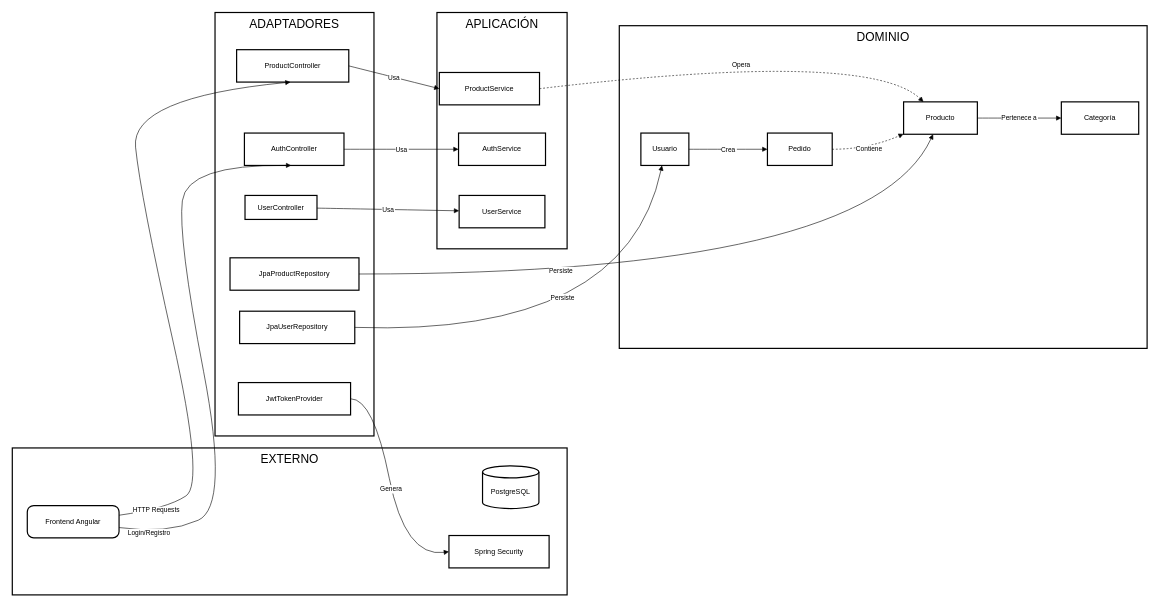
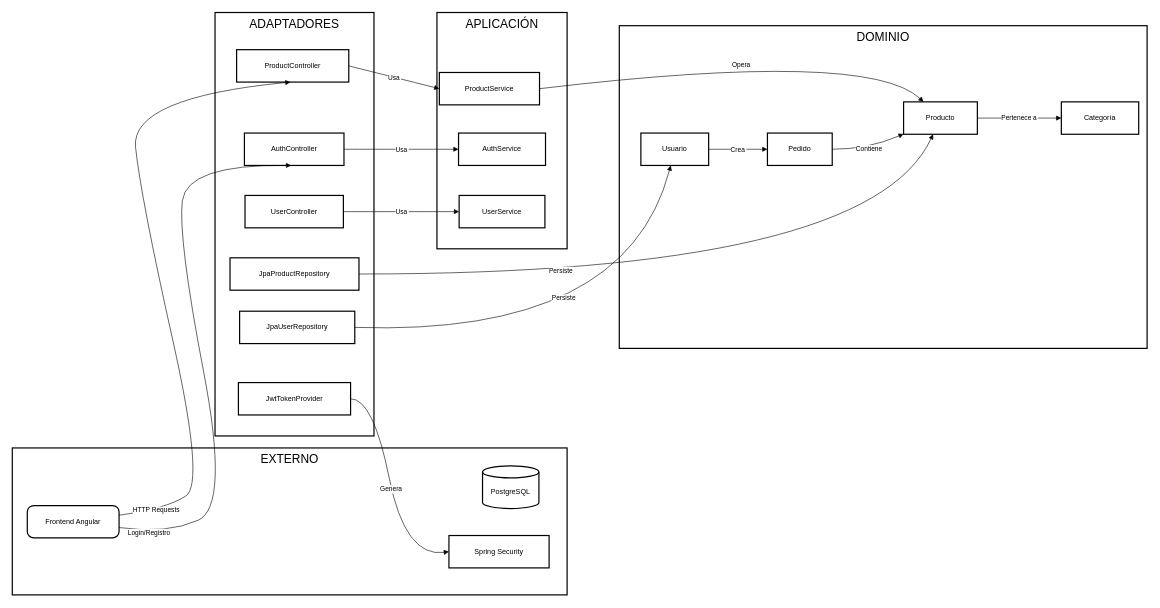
(730, 72) -> (730, 72)
(884, 142) -> (884, 142)
(665, 149) -> (675, 149)
(281, 207) -> (294, 212)
